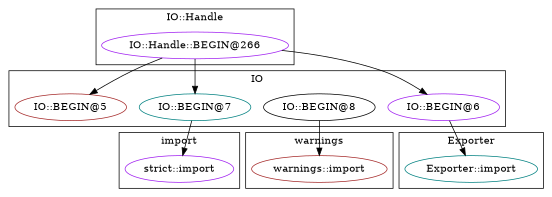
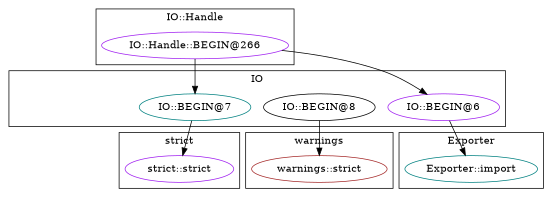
(71, 107) -> none
(179, 141) -> (179, 141)
(179, 169) -> (179, 169)
(319, 169) -> (319, 169)
